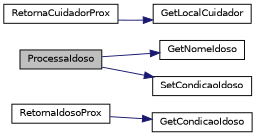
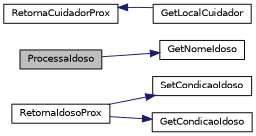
(131, 20) -> (140, 7)
(123, 71) -> (127, 101)
